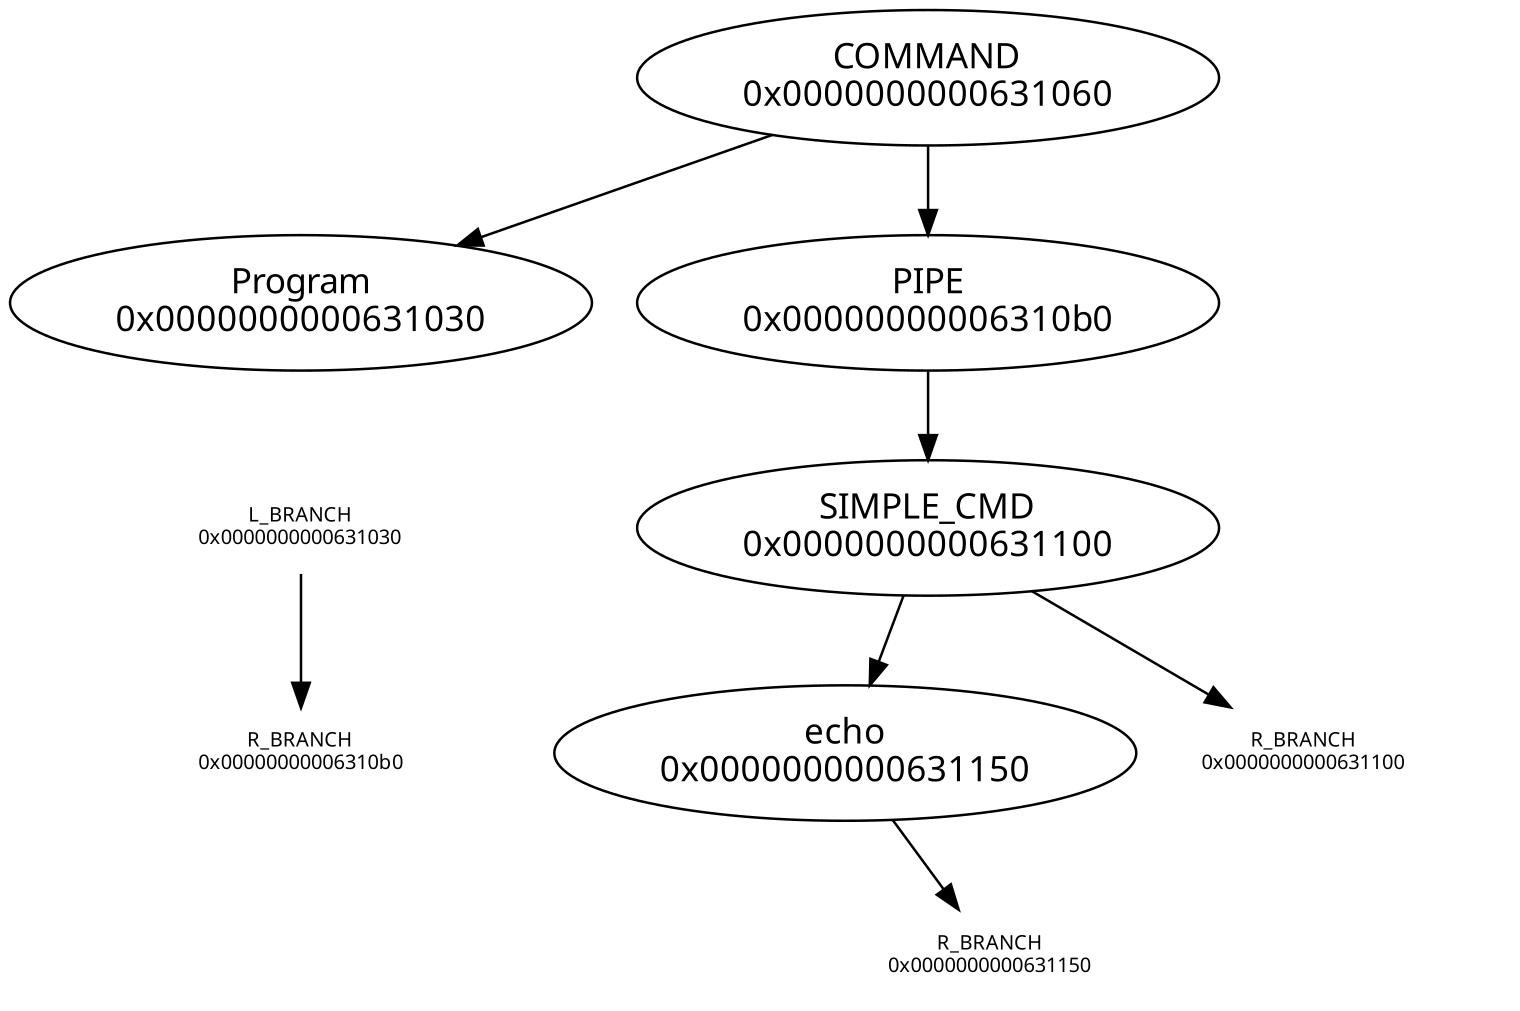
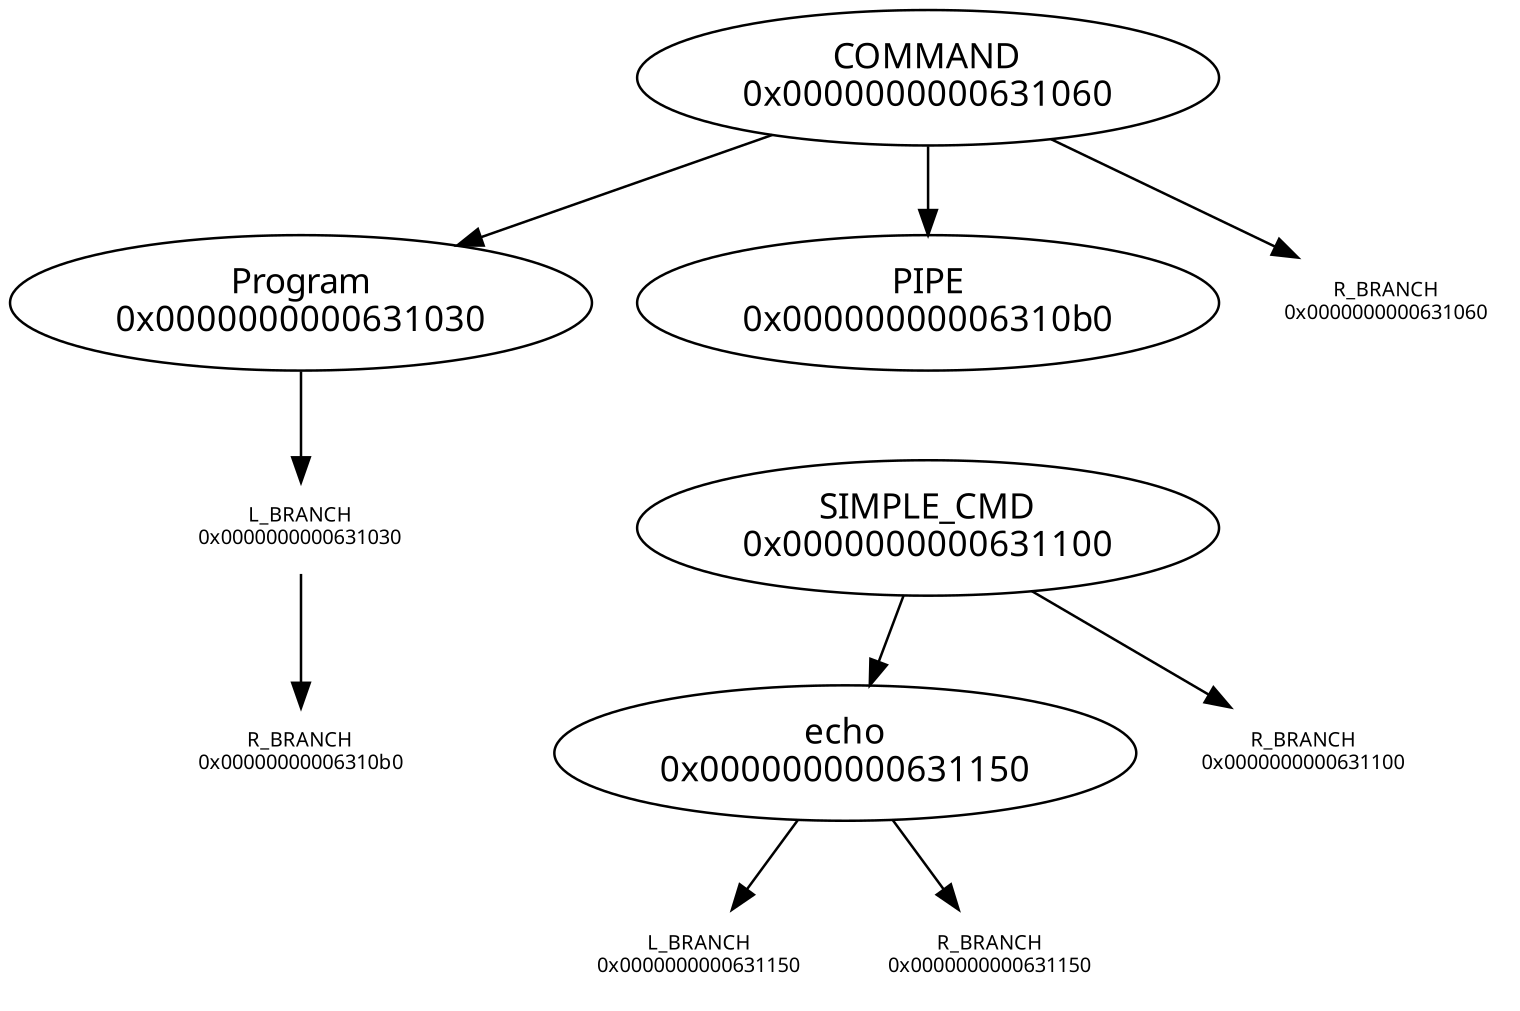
none -> (1387, 303)
(928, 403) -> none
none -> (301, 414)
none -> (700, 956)
